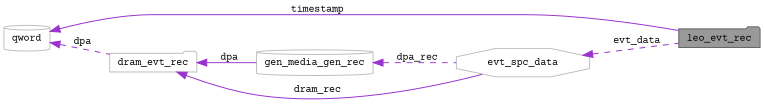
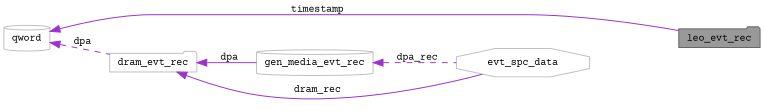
(636, 49) -> none
(315, 63) -> (315, 63)
